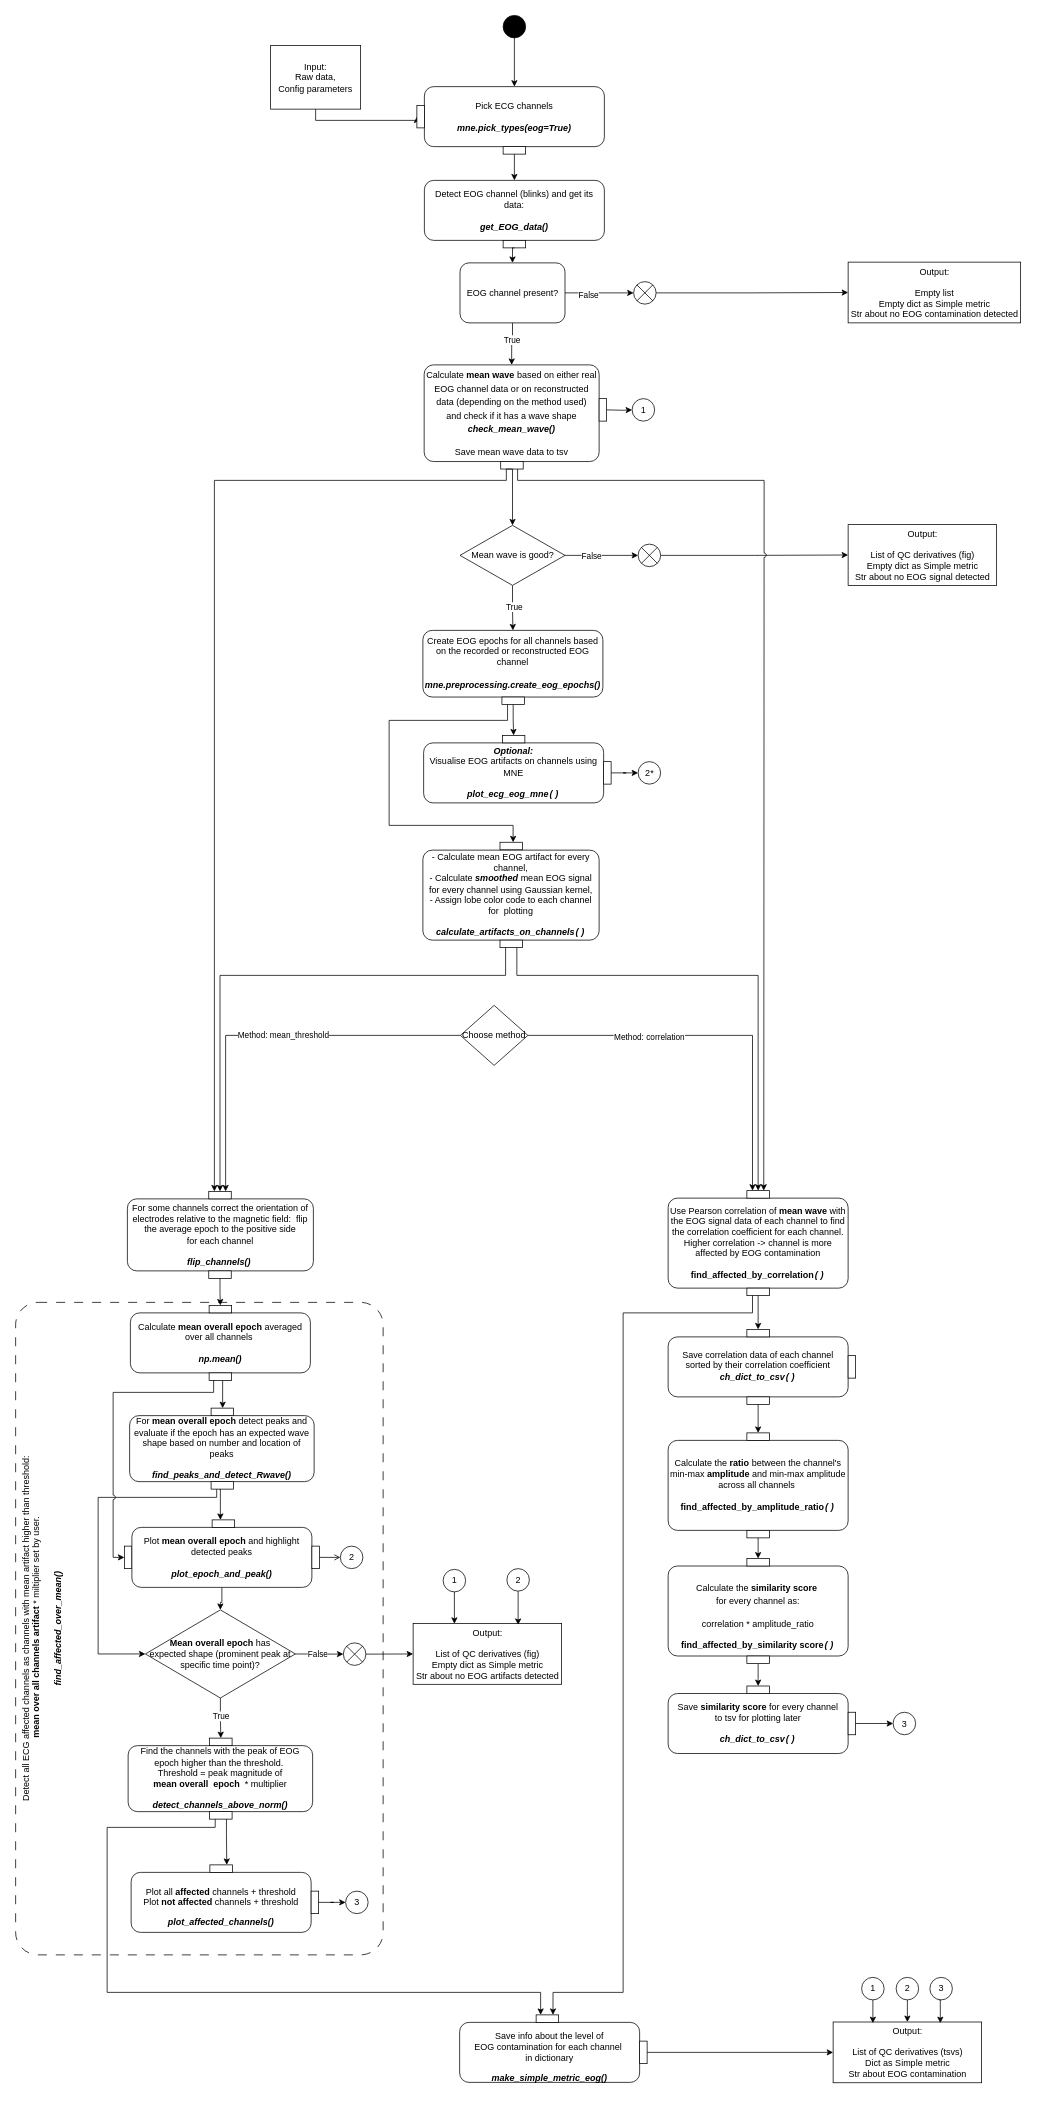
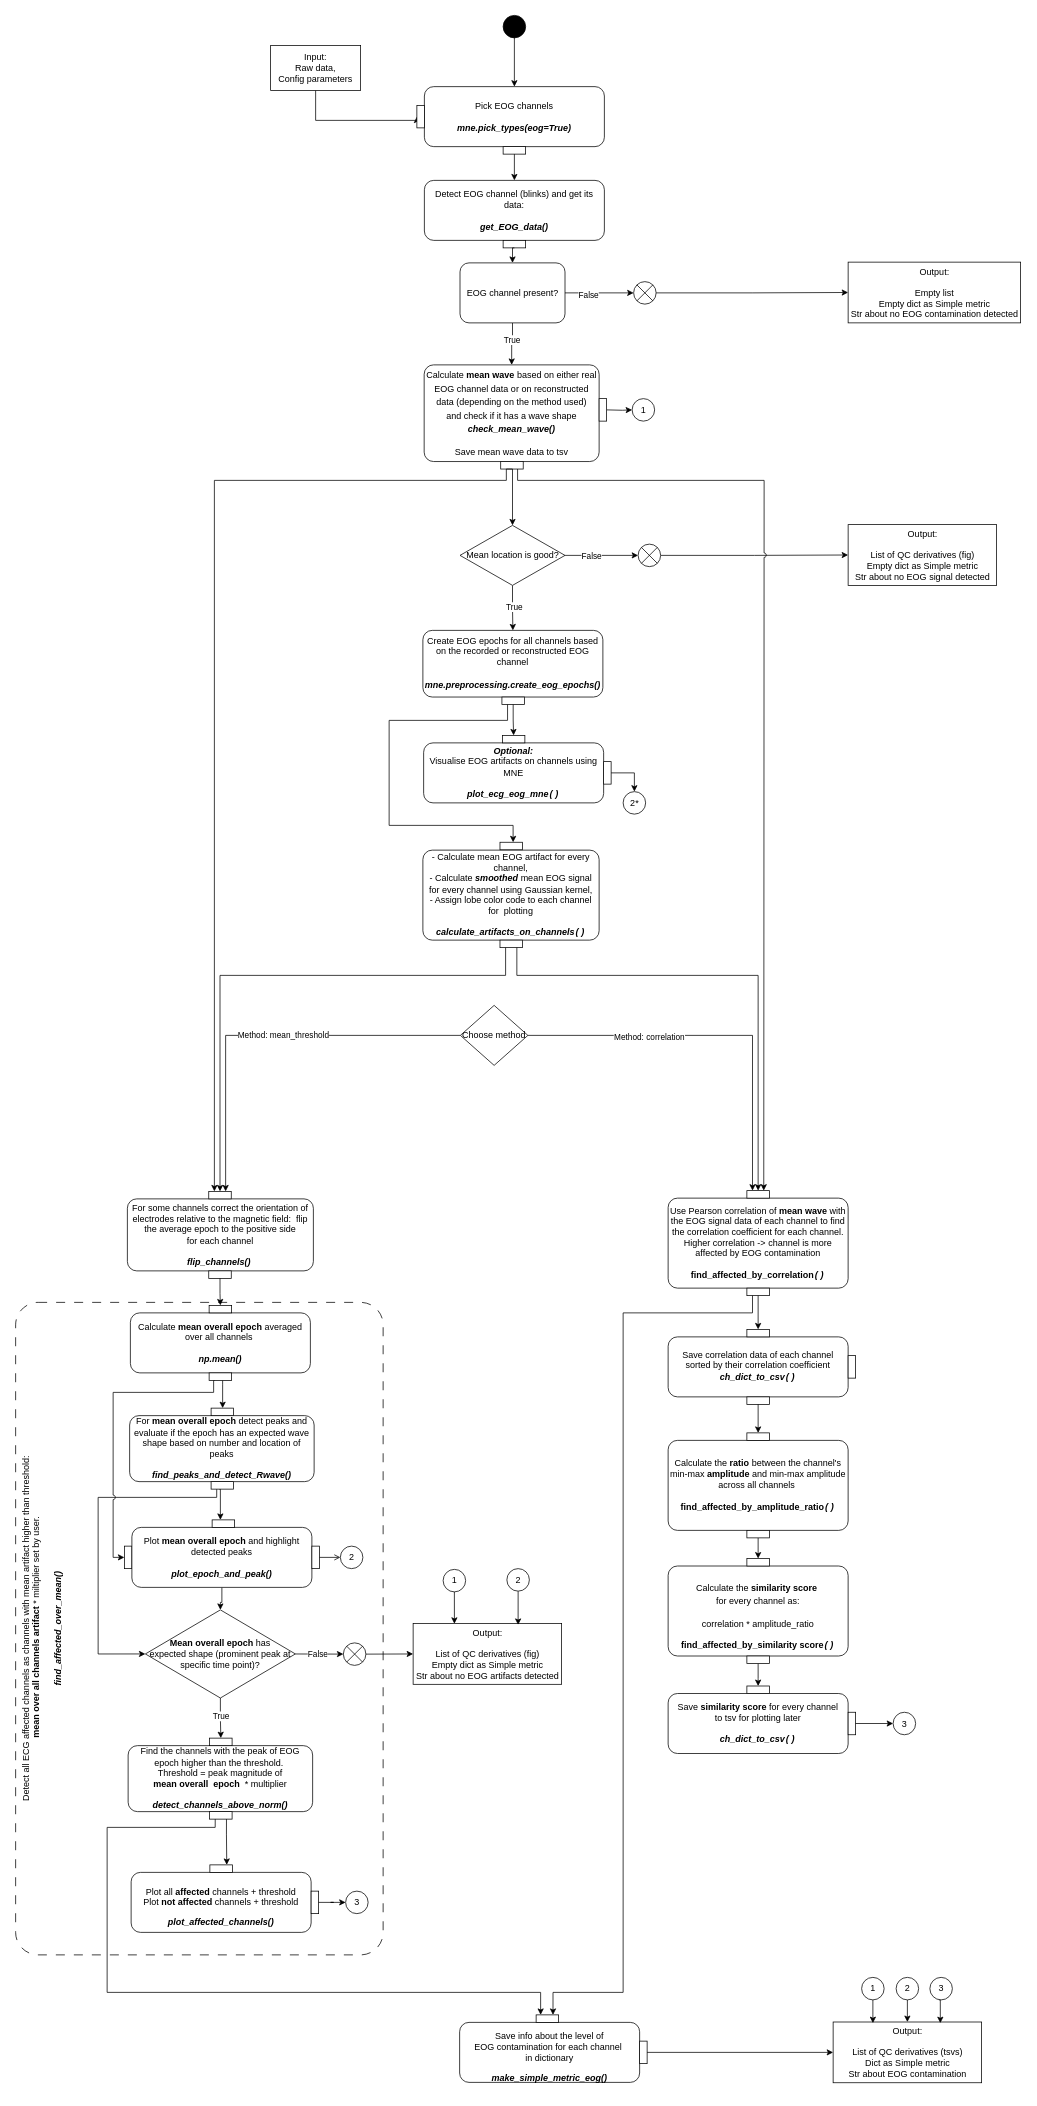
(315, 77) -> (315, 68)
(514, 117) -> (514, 117)
(513, 555) -> (513, 555)
(649, 773) -> (634, 803)
